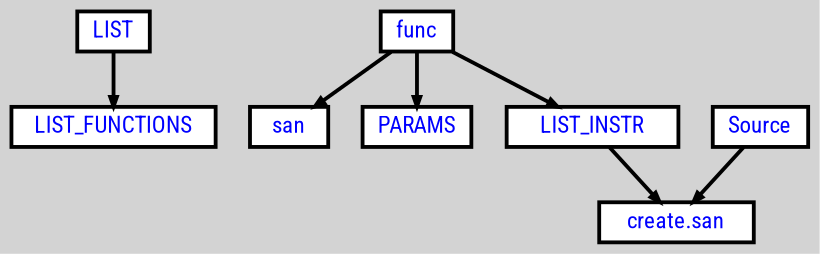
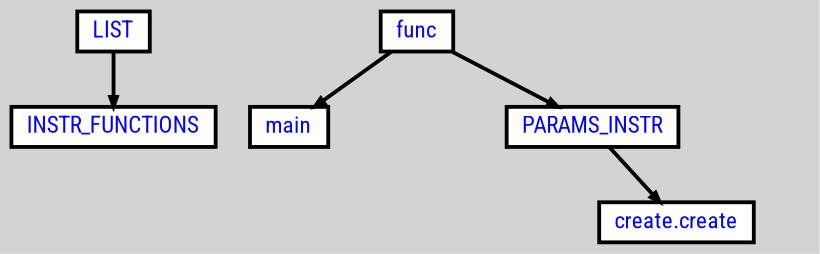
(114, 127) -> (114, 127)
(289, 127) -> (289, 127)
(417, 127) -> none
(593, 127) -> (593, 127)
(760, 127) -> none
(677, 222) -> (677, 222)
